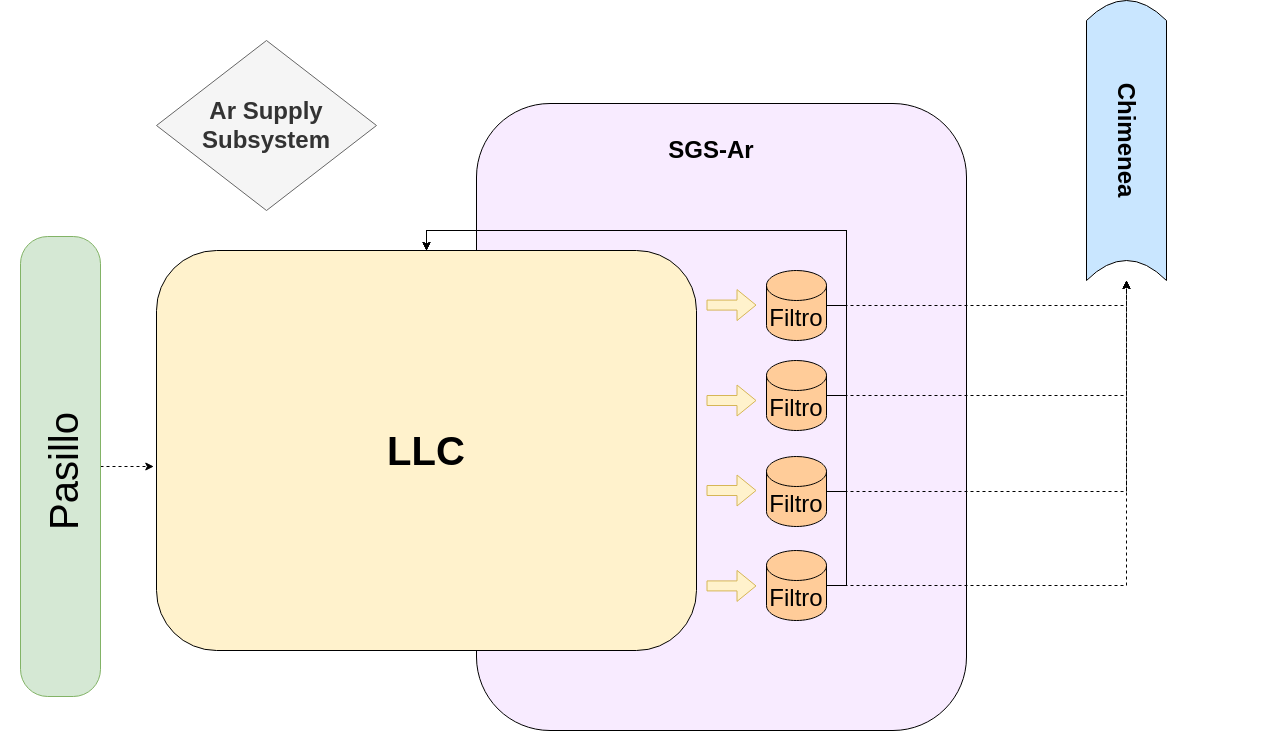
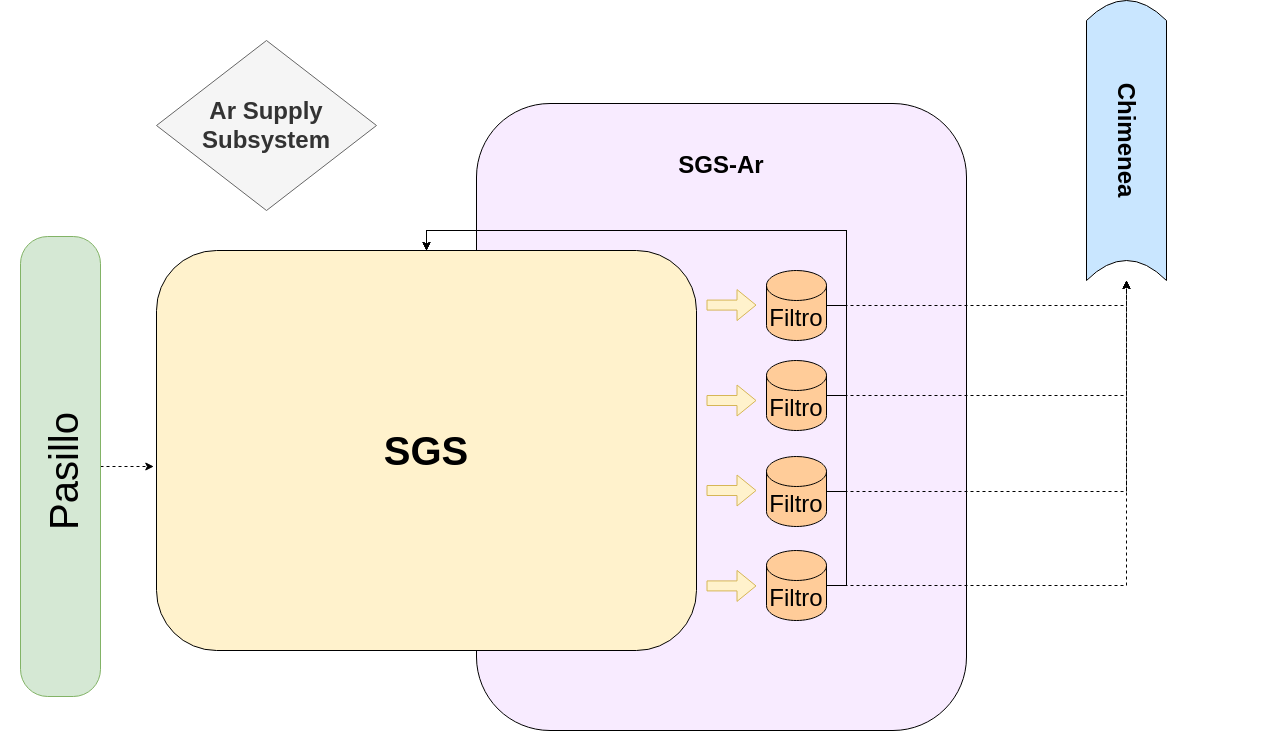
(712, 151) -> (722, 166)
(427, 451) -> (427, 451)
